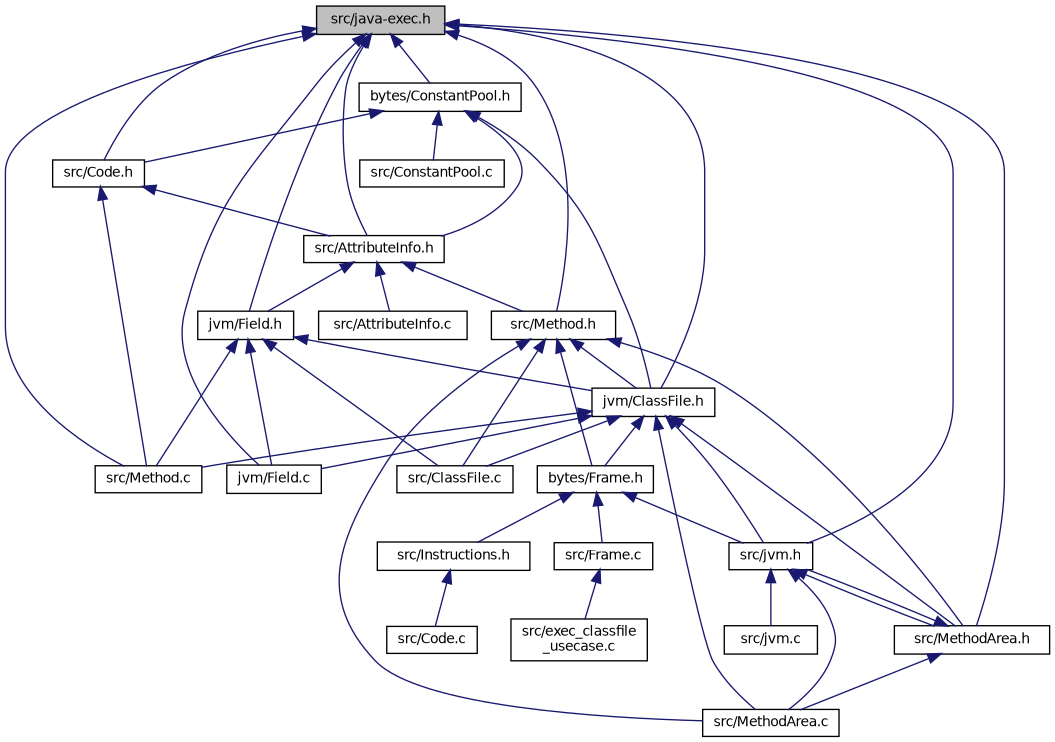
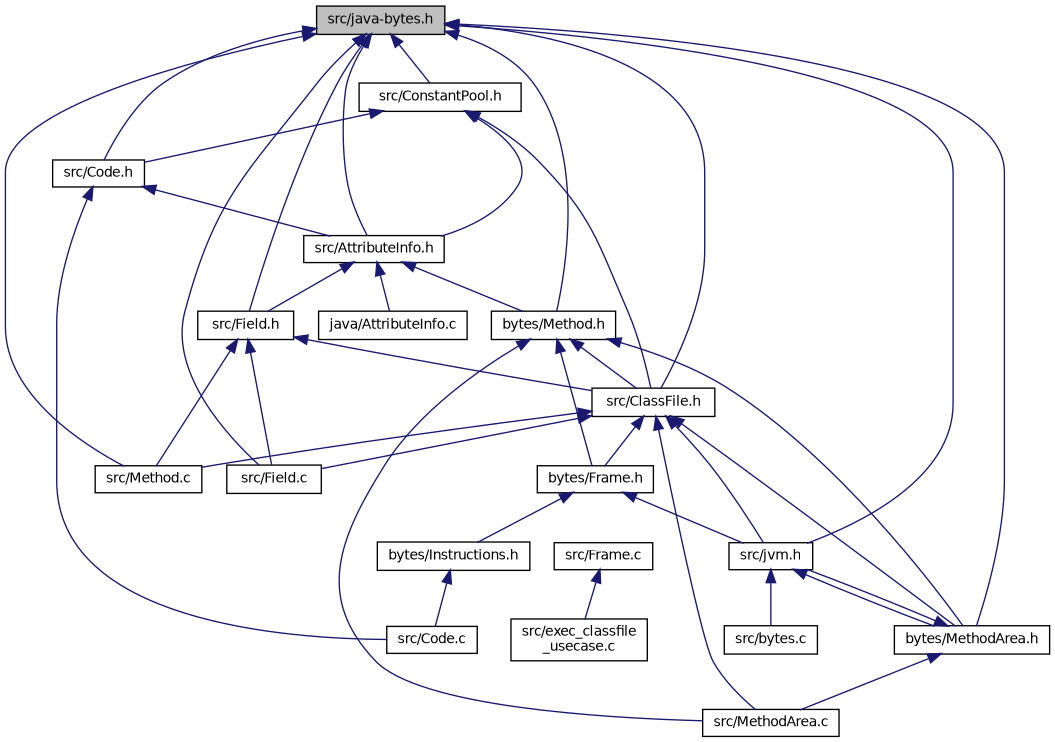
(381, 20) -> (381, 20)
(440, 97) -> (440, 97)
(432, 173) -> none
(246, 325) -> (246, 325)
(393, 325) -> (393, 325)
(554, 325) -> (554, 325)
(125, 333) -> (72, 536)
(653, 402) -> (653, 402)
(274, 479) -> (274, 479)
(455, 479) -> none
(600, 524) -> none
(454, 556) -> (454, 556)
(771, 640) -> (771, 640)
(972, 640) -> (972, 640)
(835, 647) -> none
